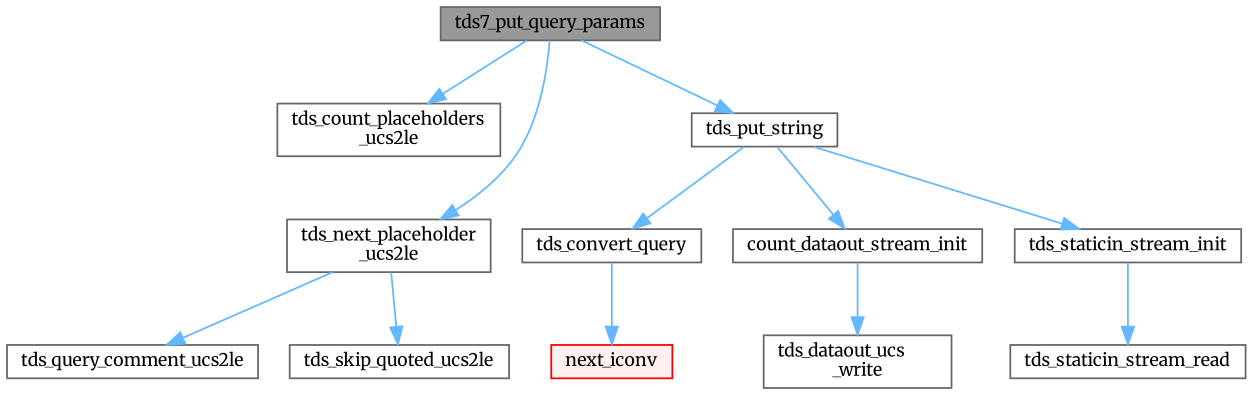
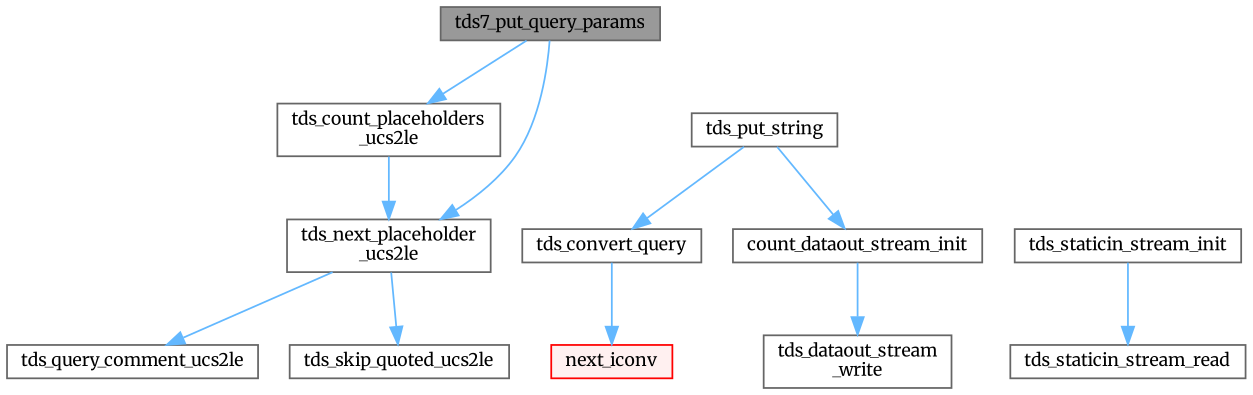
(649, 73) -> none
none -> (389, 179)
(938, 185) -> none
(858, 362) -> (858, 362)
